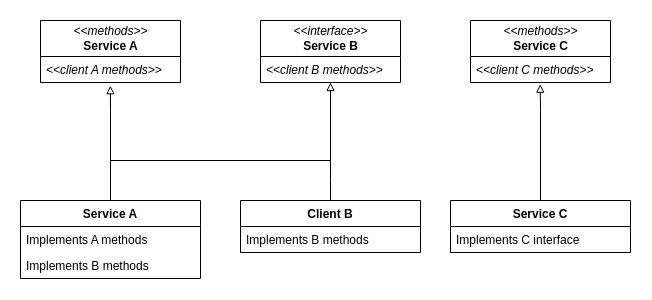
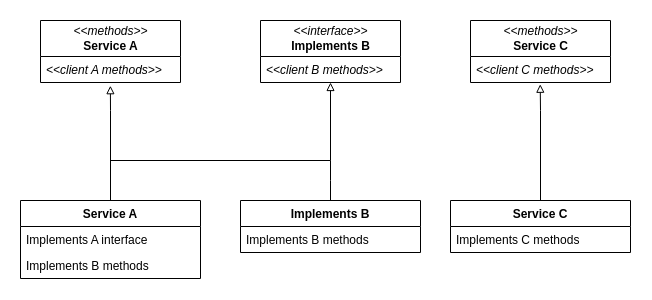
(331, 39) -> (331, 39)
(330, 214) -> (330, 214)
(89, 240) -> (94, 240)
(524, 240) -> (519, 240)
